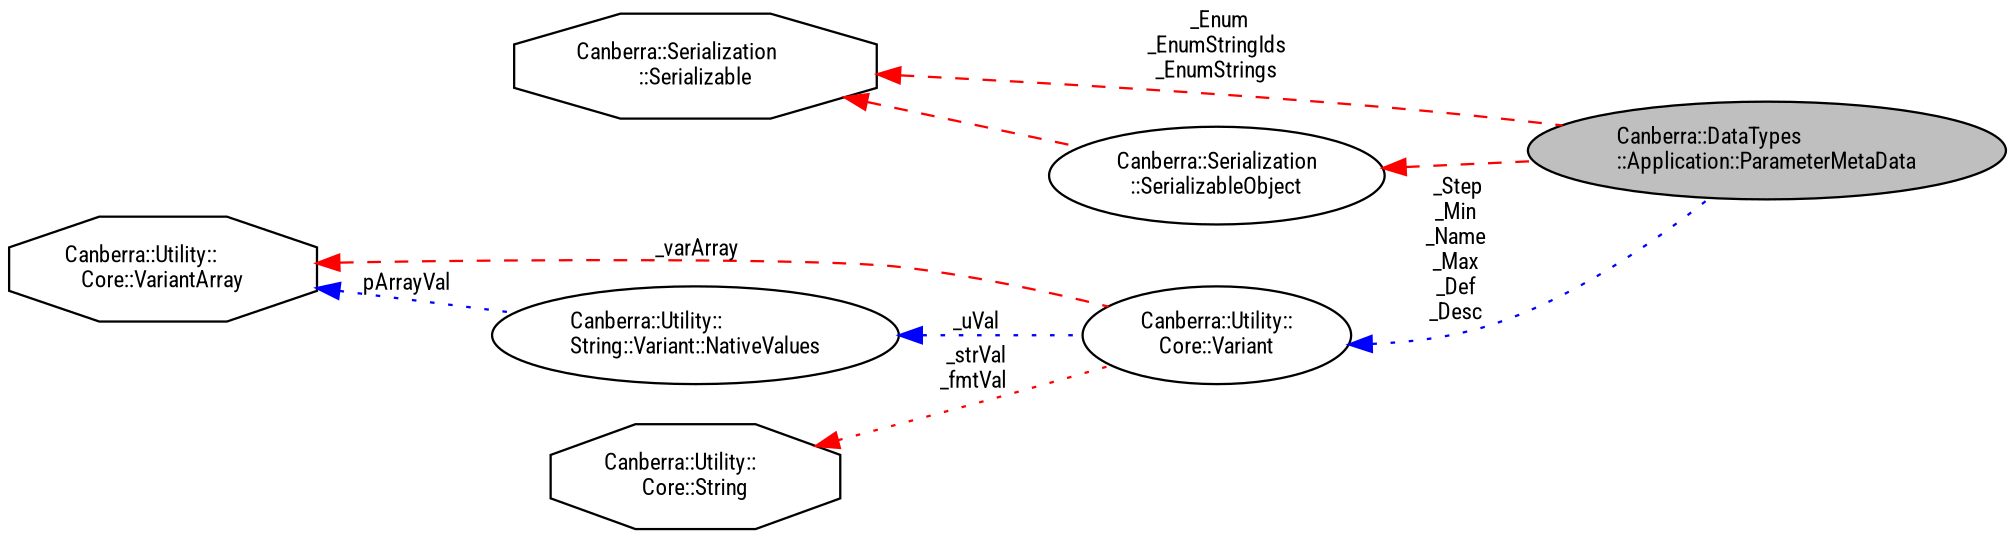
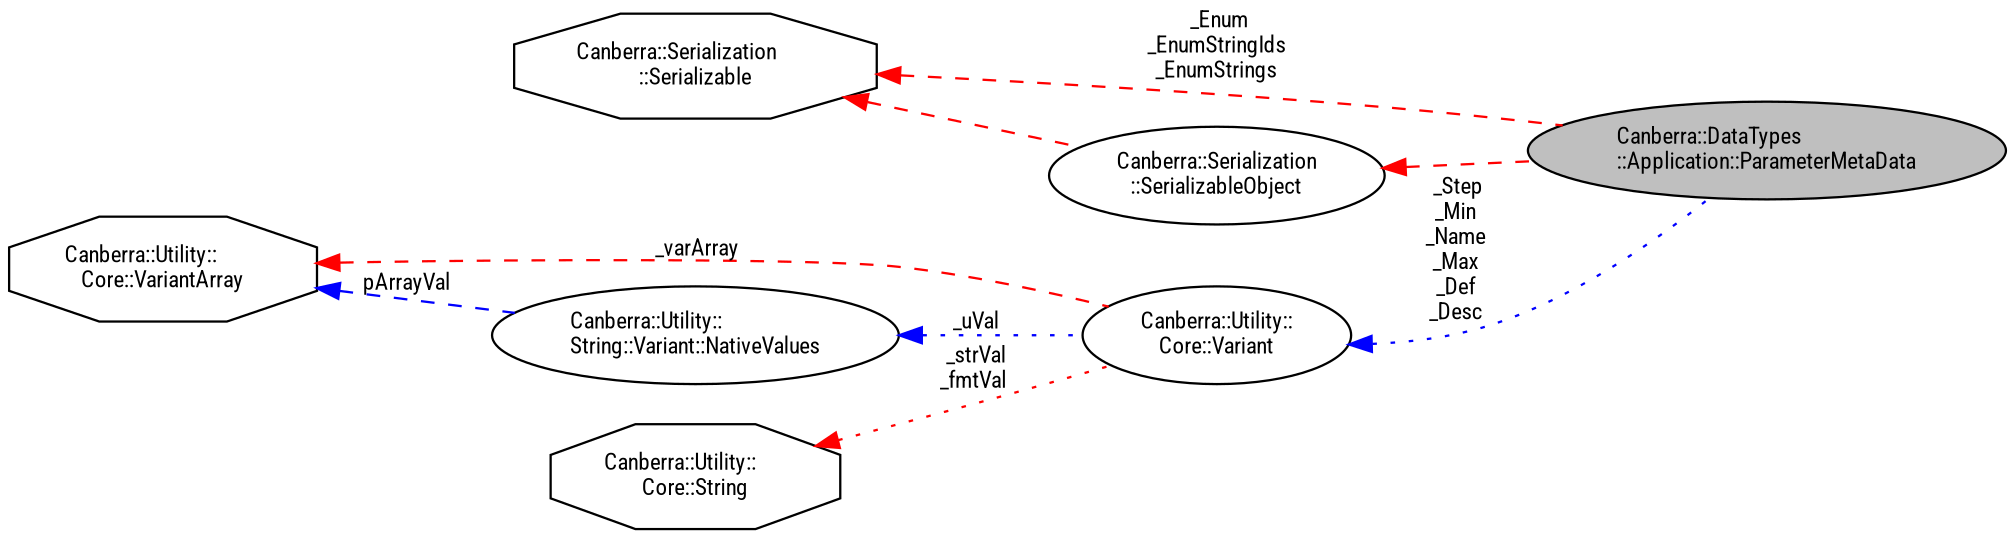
(427, 302) -> (427, 302)
